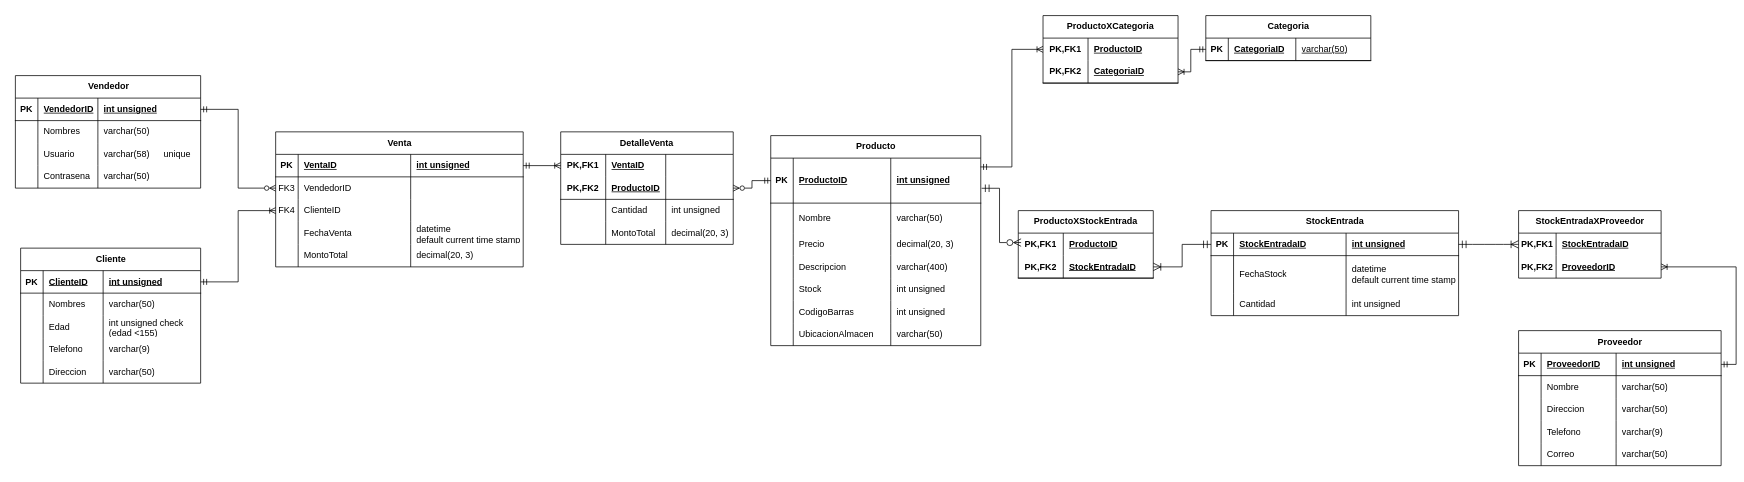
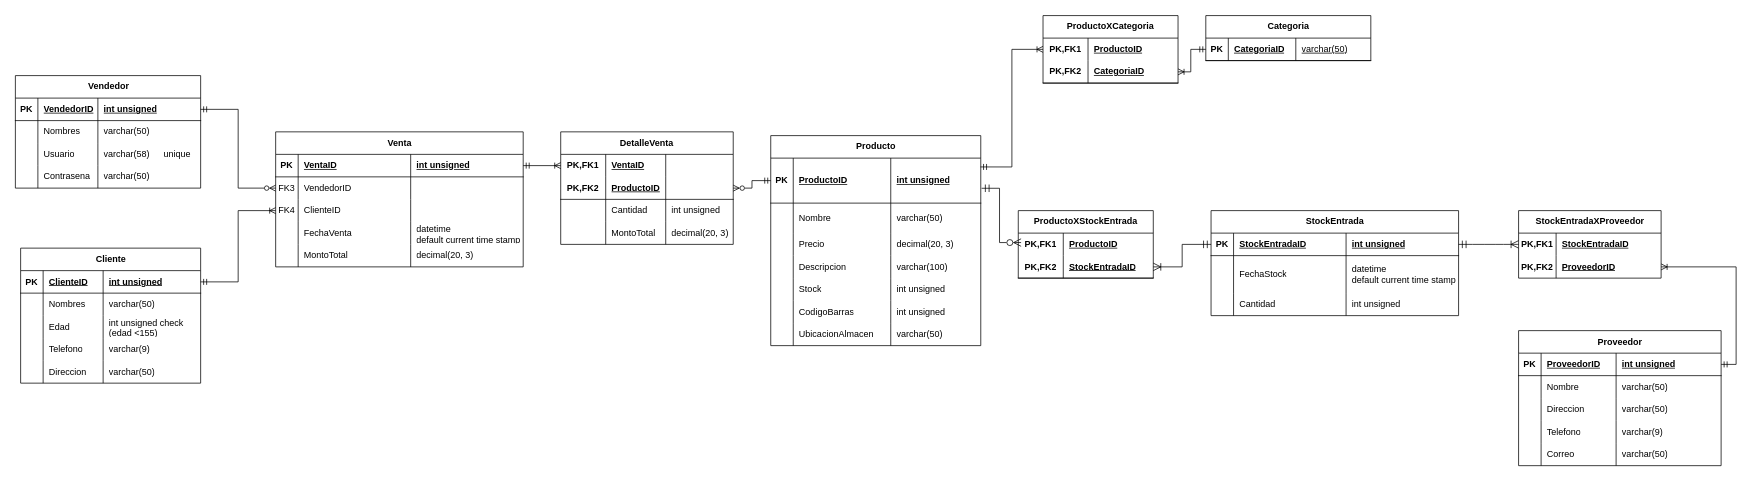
(927, 267) -> (927, 267)
